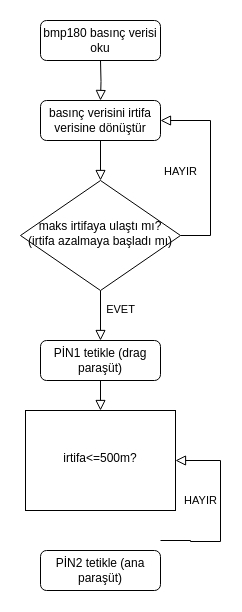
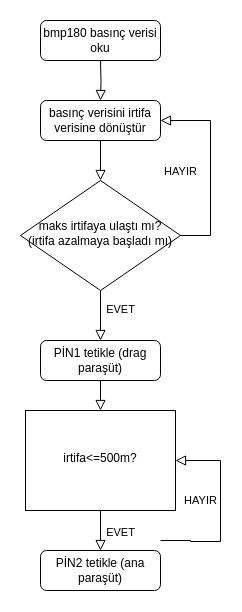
none -> (101, 525)
